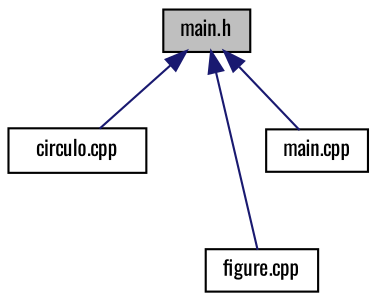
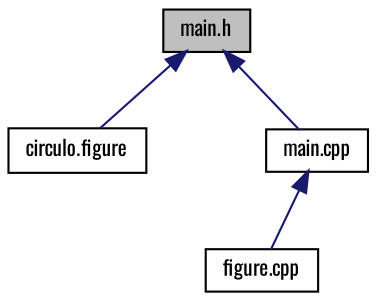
(77, 151) -> (77, 151)
(237, 161) -> (285, 220)
